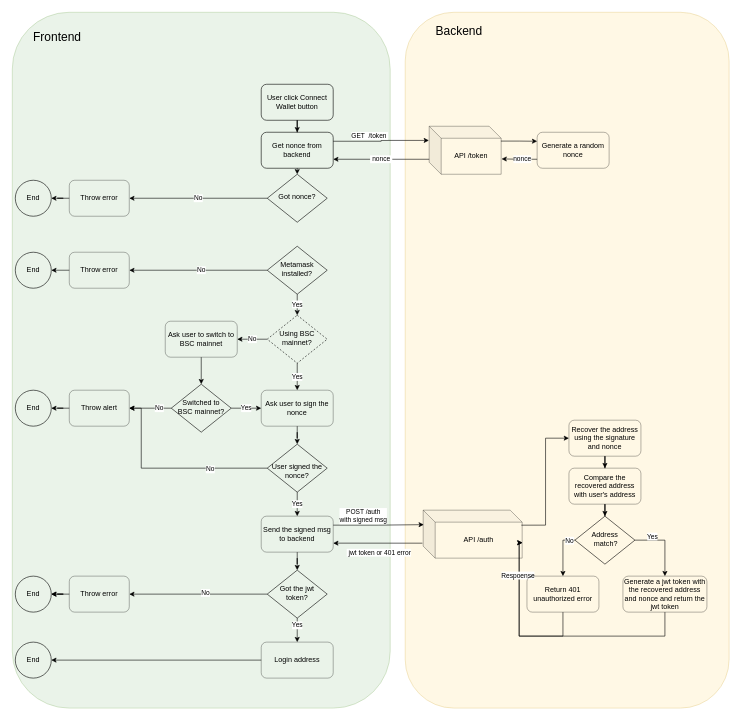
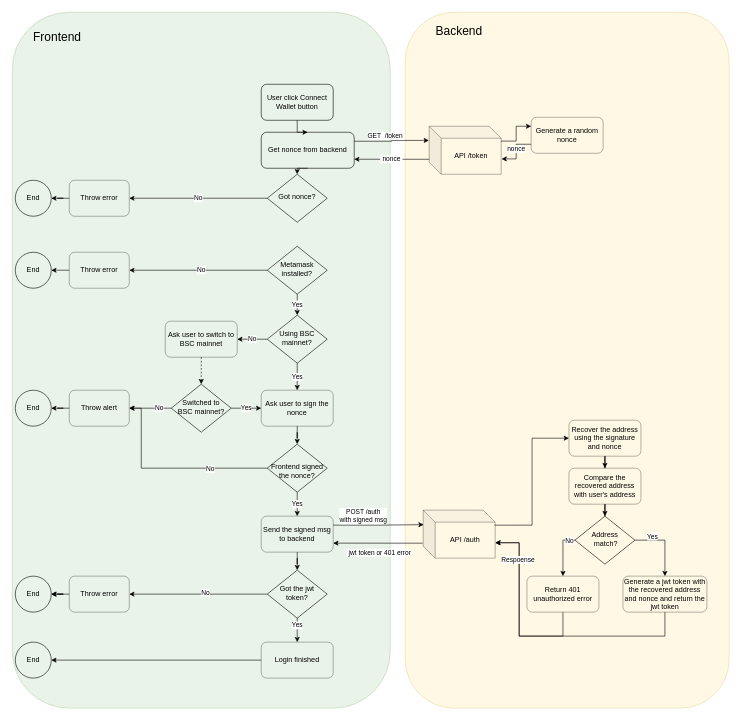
(297, 150) -> (308, 150)
(573, 150) -> (567, 135)
(297, 339) -> (297, 339)
(201, 368) -> (201, 368)
(297, 467) -> (297, 467)
(473, 534) -> (459, 534)
(297, 660) -> (297, 660)
